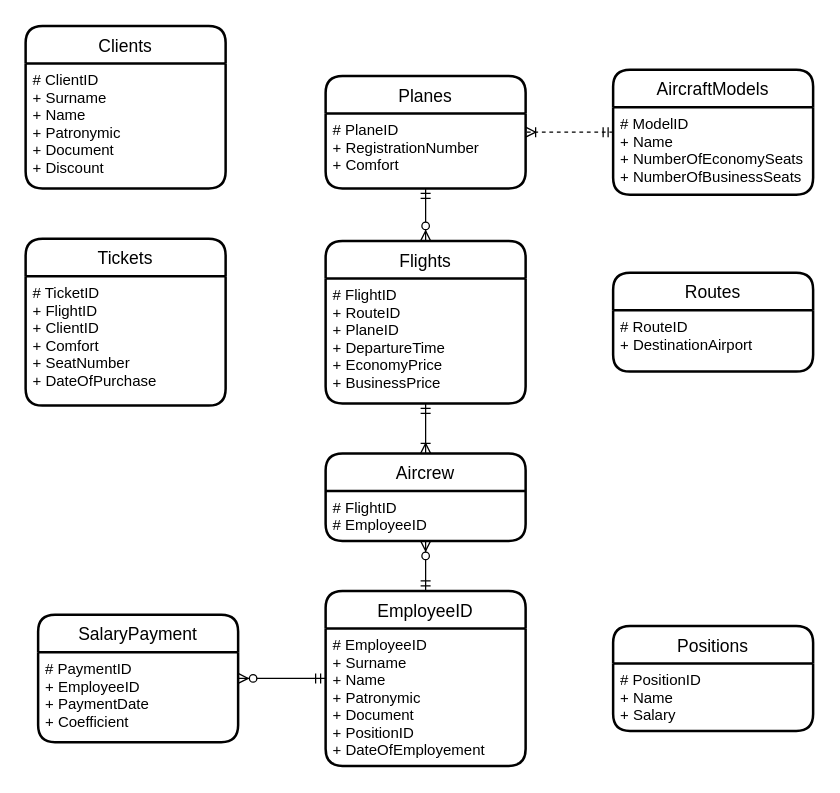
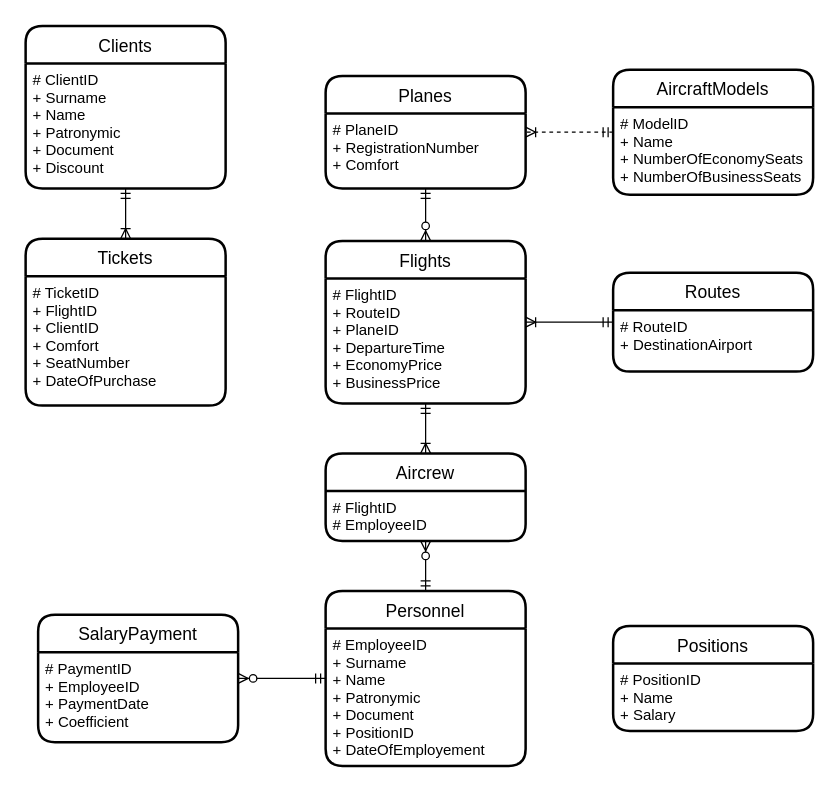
none -> (126, 214)
none -> (569, 322)
(425, 610) -> (425, 610)
